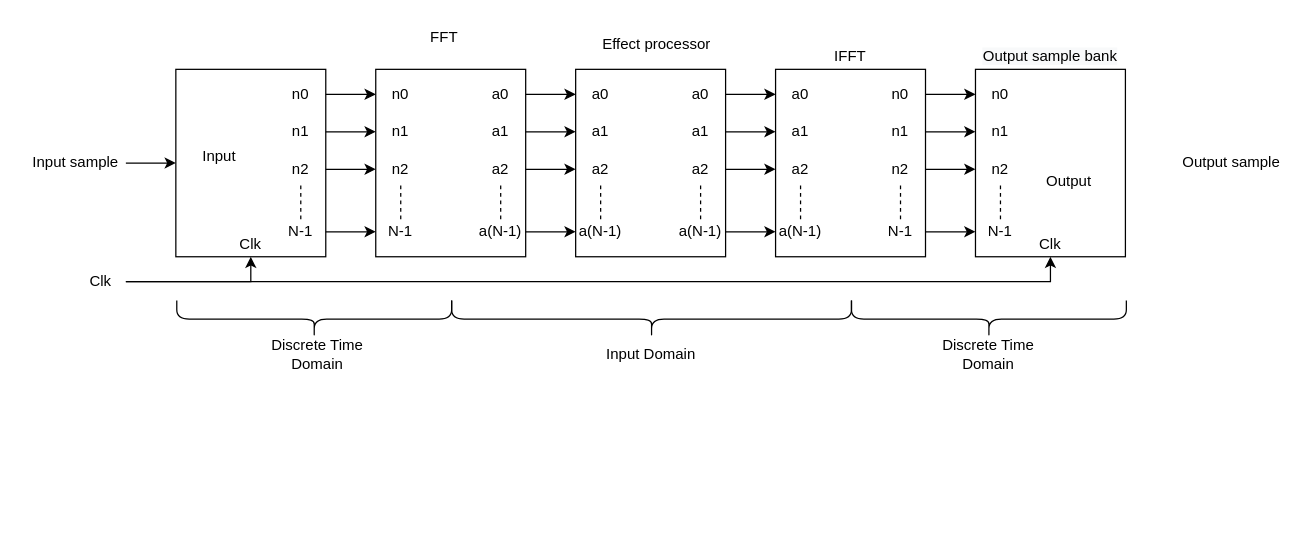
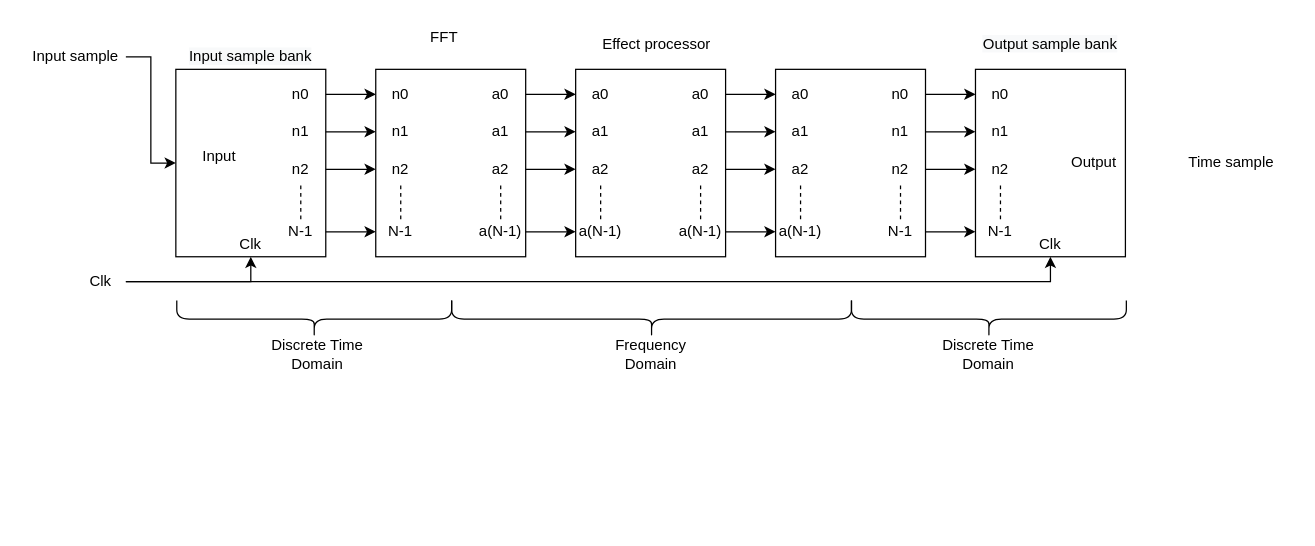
none -> (251, 57)
(851, 57) -> none
(1051, 57) -> (1051, 44)
(76, 163) -> (76, 57)
(1232, 163) -> (1232, 163)
(1069, 182) -> (1094, 163)
(651, 354) -> (651, 354)
